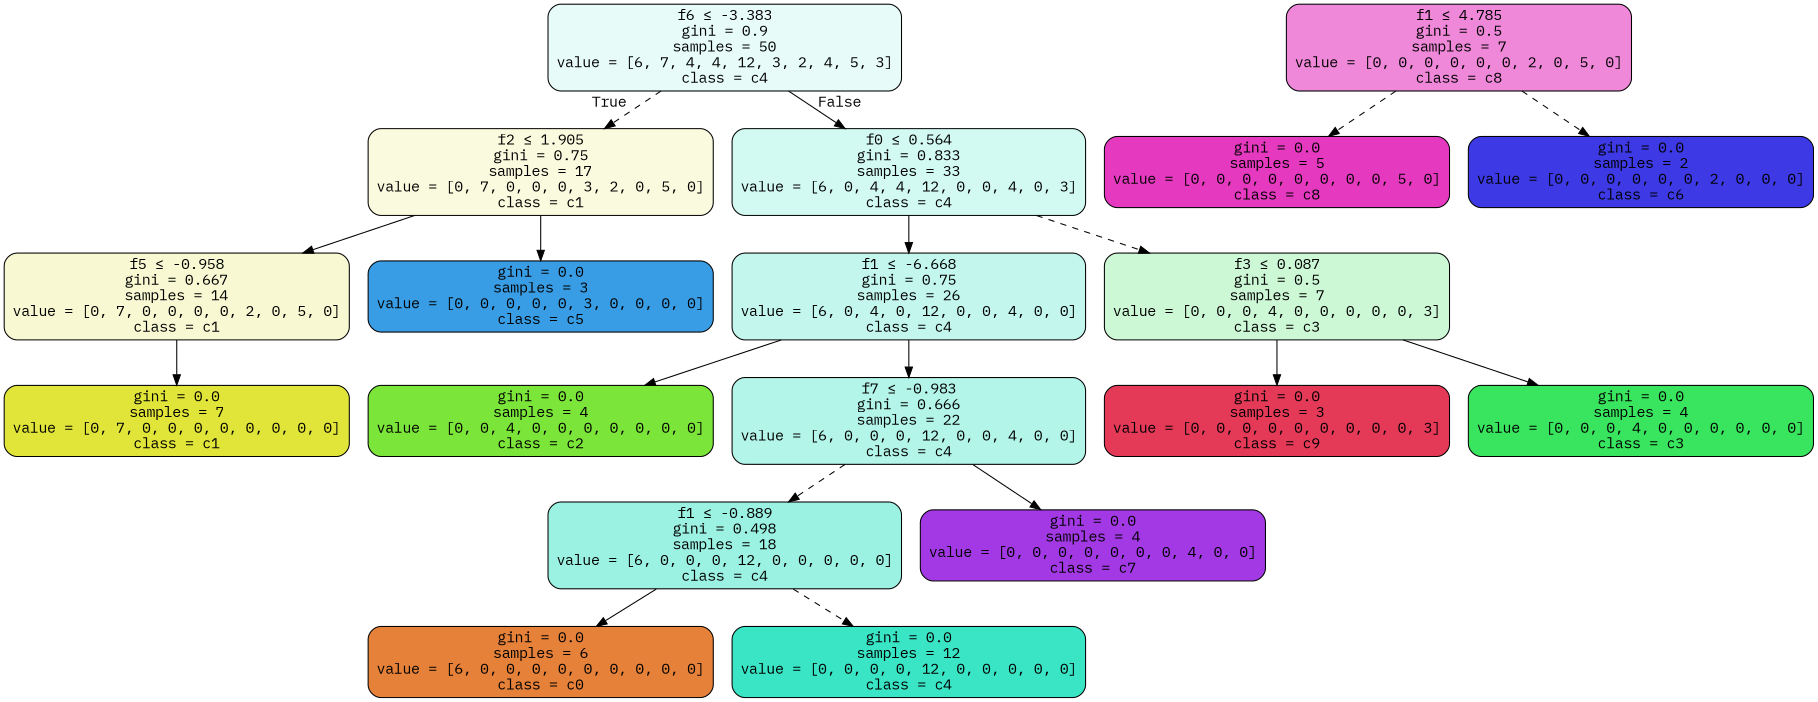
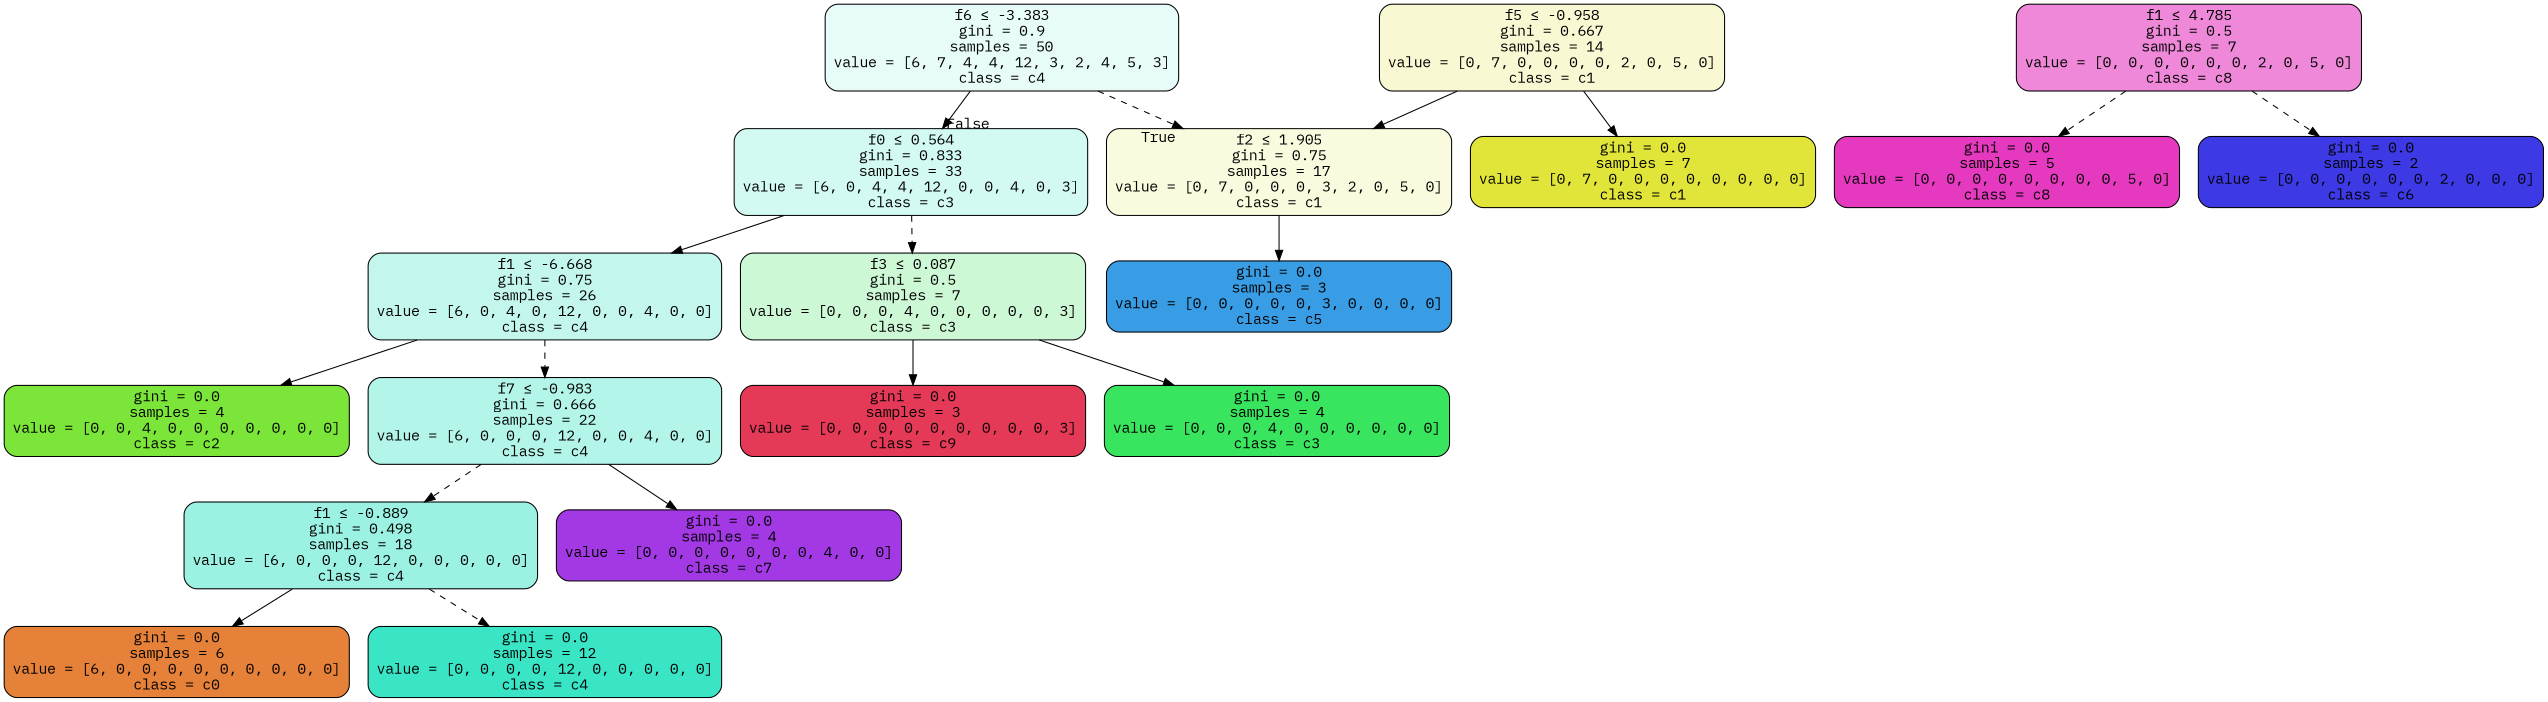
(909, 203) -> (911, 203)
(364, 233) -> (1420, 108)
(909, 353) -> (545, 353)
